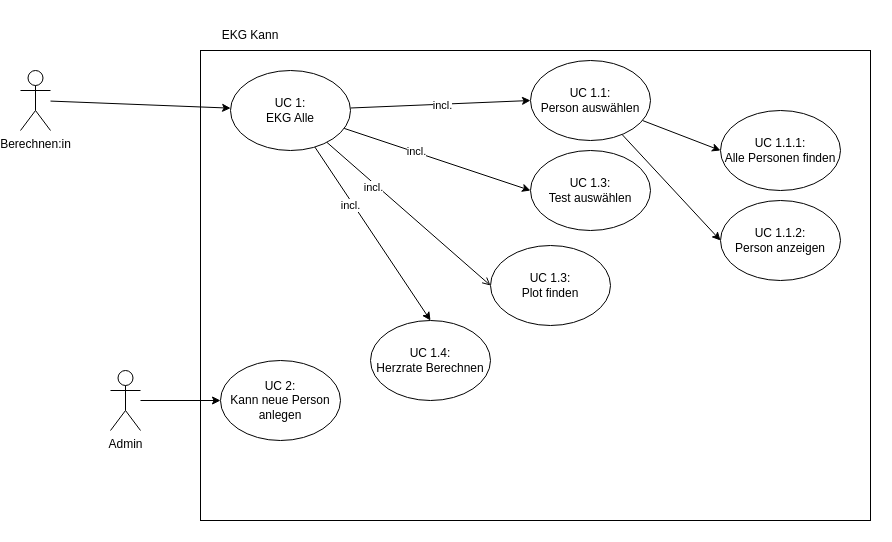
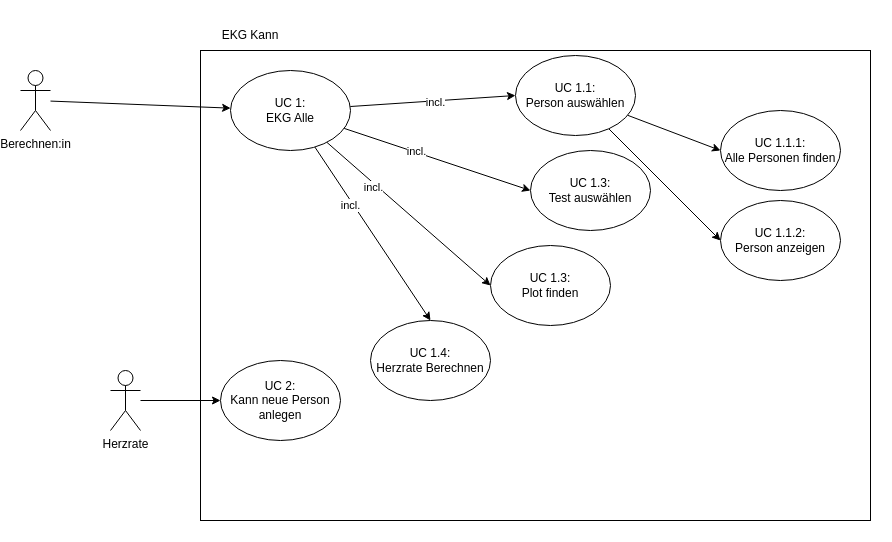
(591, 101) -> (576, 96)
(485, 281) -> (484, 280)
(126, 445) -> (126, 445)
